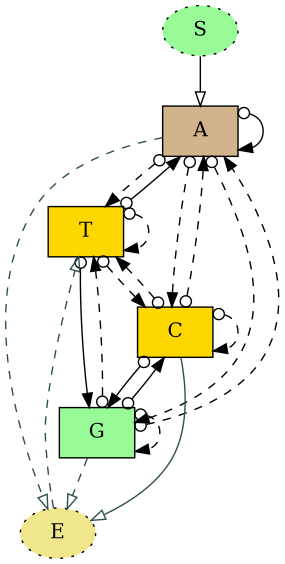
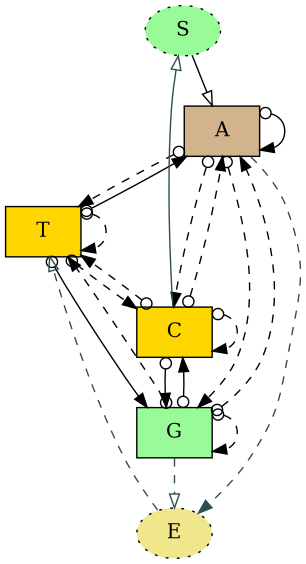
(10, 277) -> (292, 335)
(175, 452) -> (169, 188)
